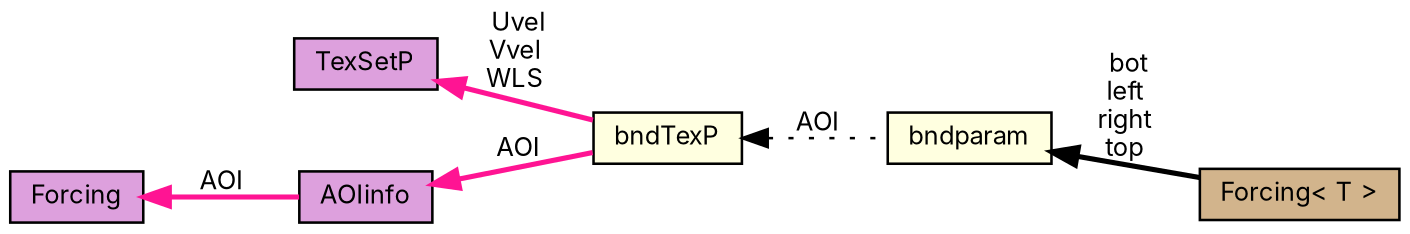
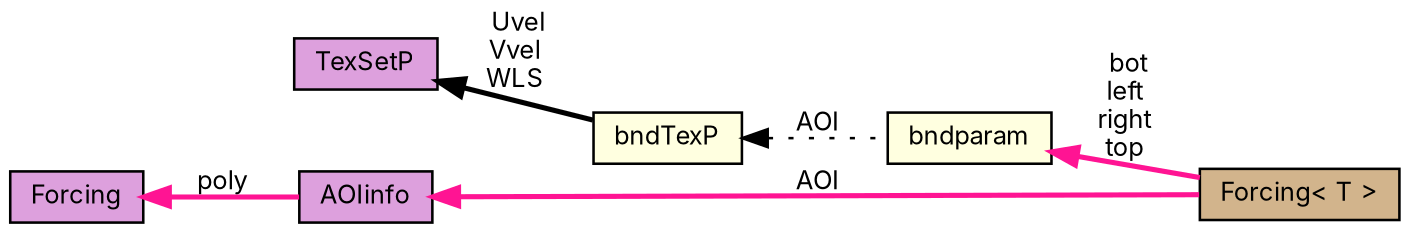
(528, 104) -> (528, 104)
(525, 166) -> (829, 196)
(1139, 167) -> (1139, 167)
(219, 183) -> (219, 183)
